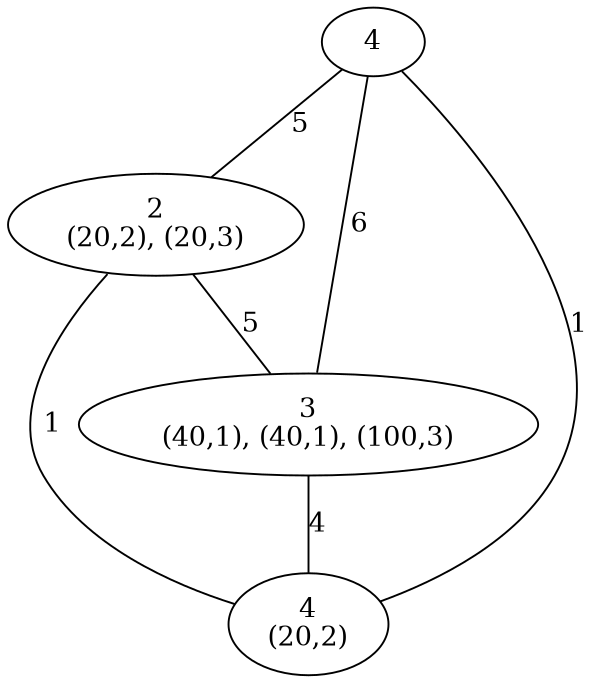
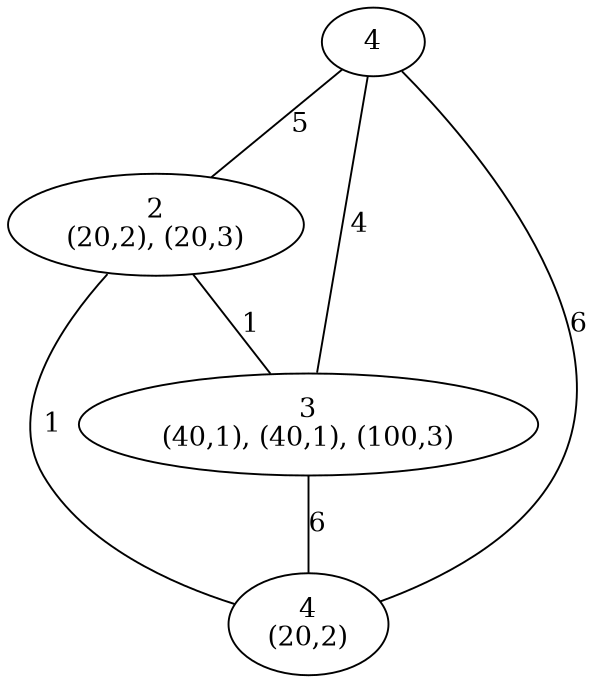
(360, 225) -> (360, 225)
(251, 325) -> (251, 325)
(579, 325) -> (579, 325)
(318, 524) -> (318, 524)
